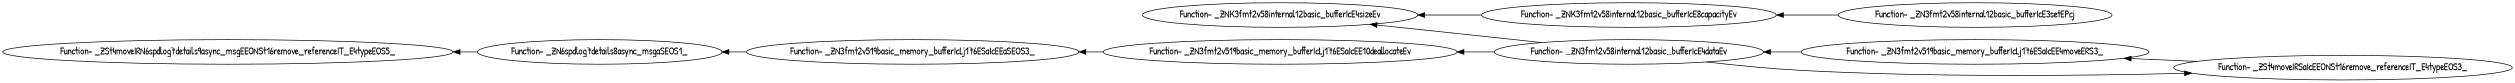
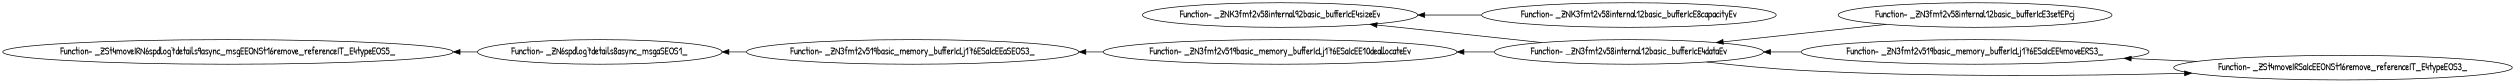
(1280, 15) -> (1280, 15)
(1811, 15) -> (1805, 33)
